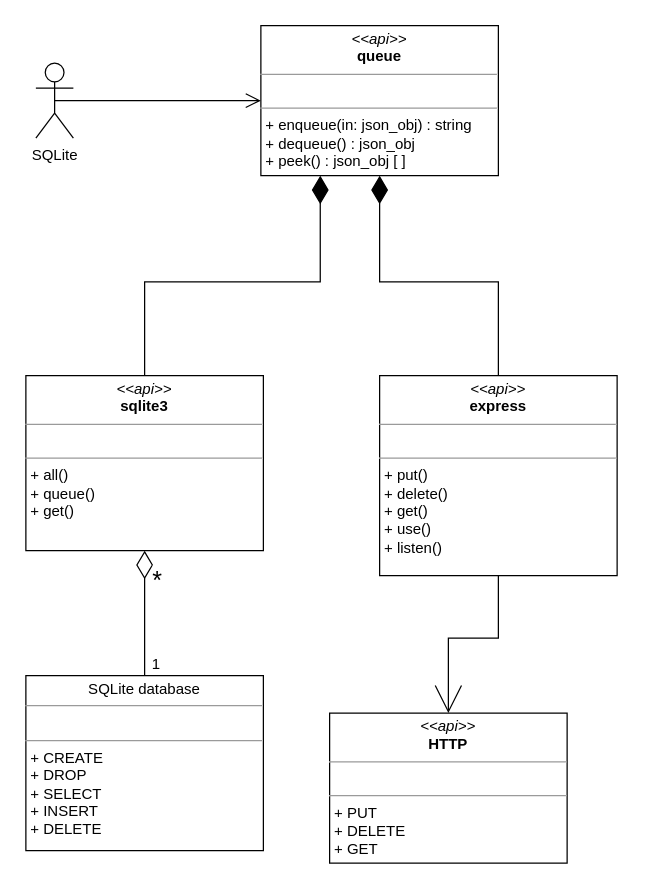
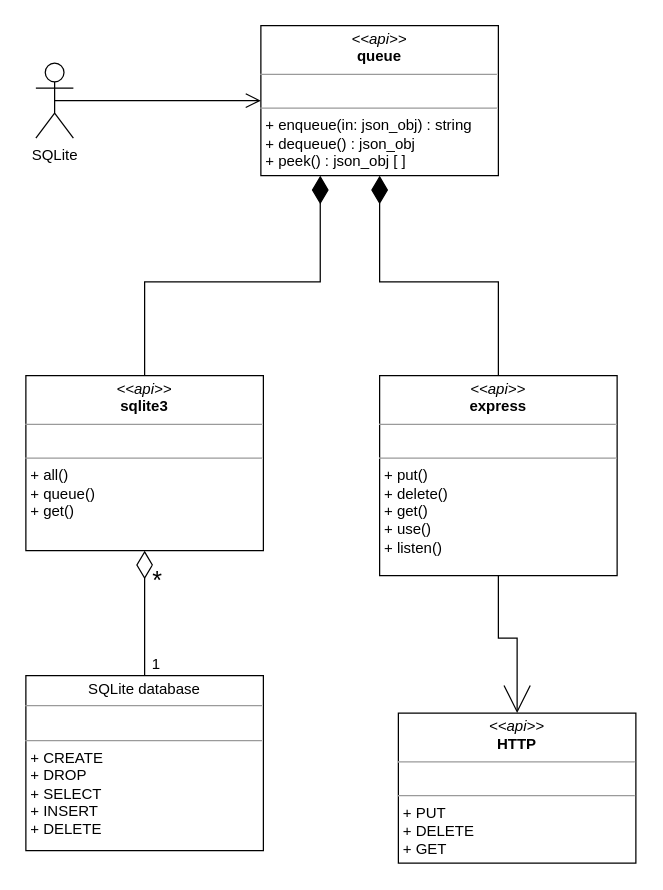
(448, 788) -> (517, 788)
